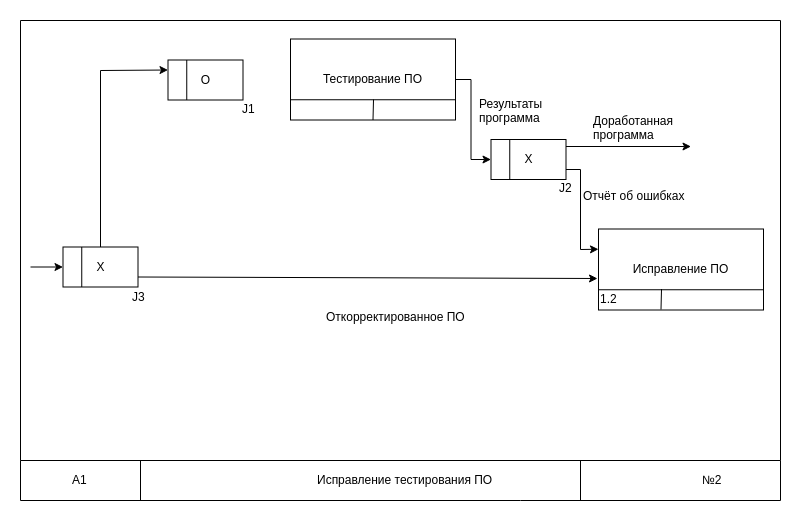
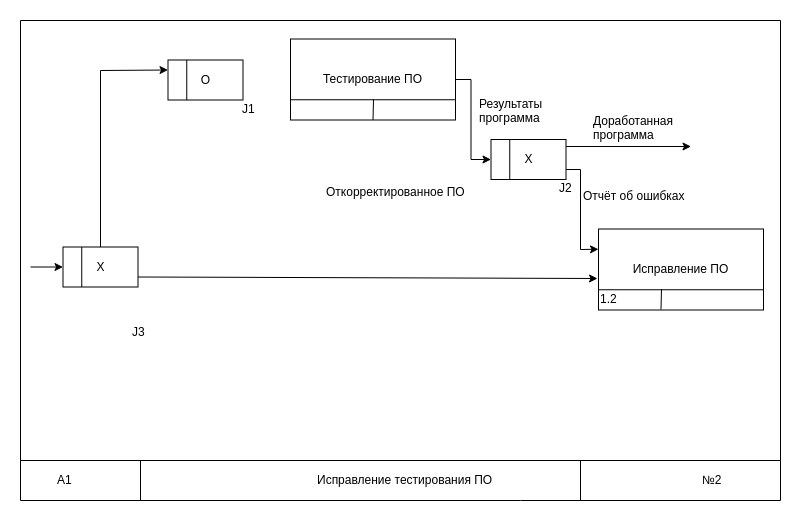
(146, 297) -> (146, 332)
(395, 317) -> (395, 192)
(86, 486) -> (71, 486)
